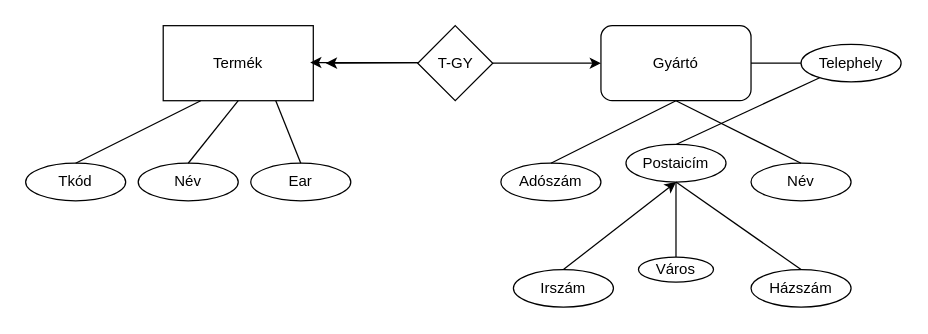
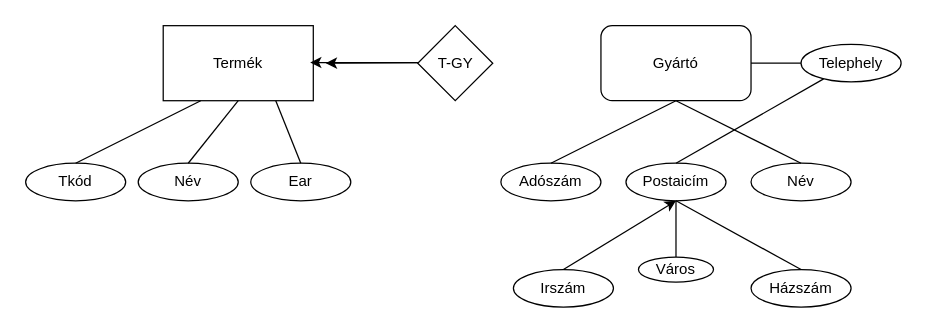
(543, 63) -> none
(676, 163) -> (676, 182)
